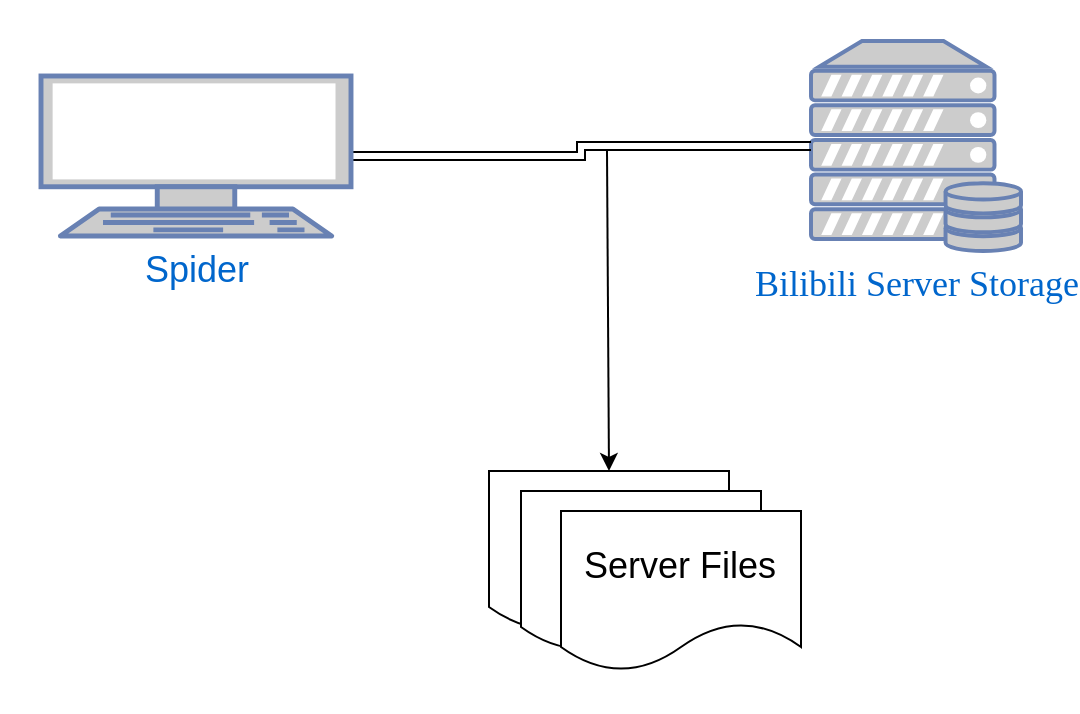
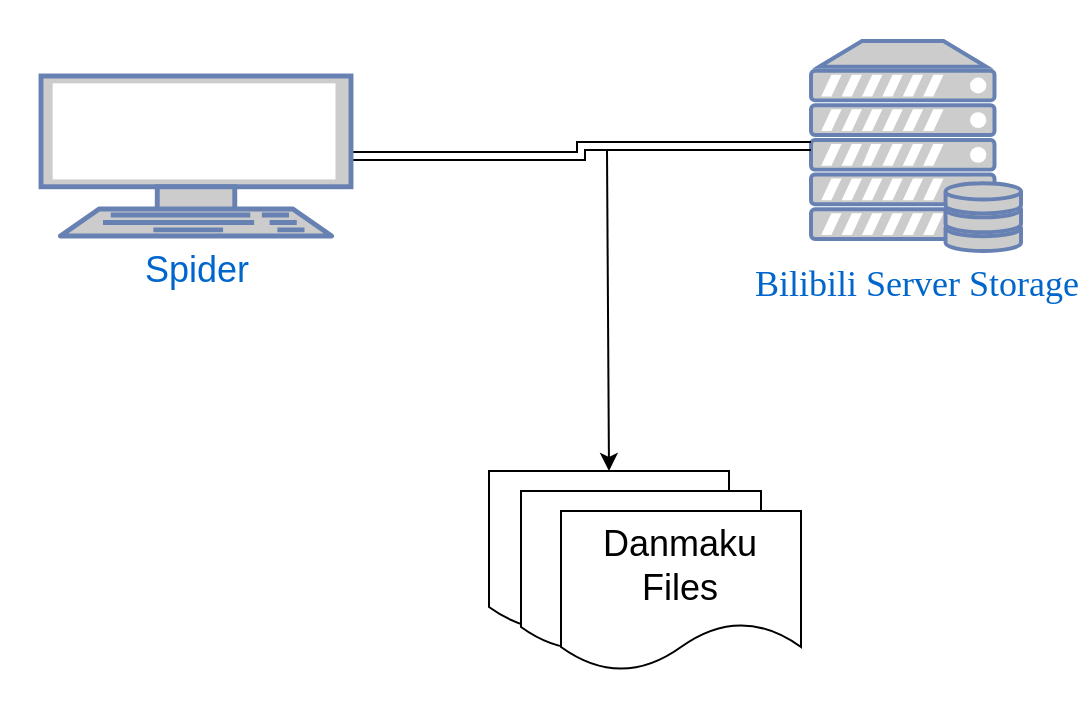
(681, 567) -> (681, 567)
